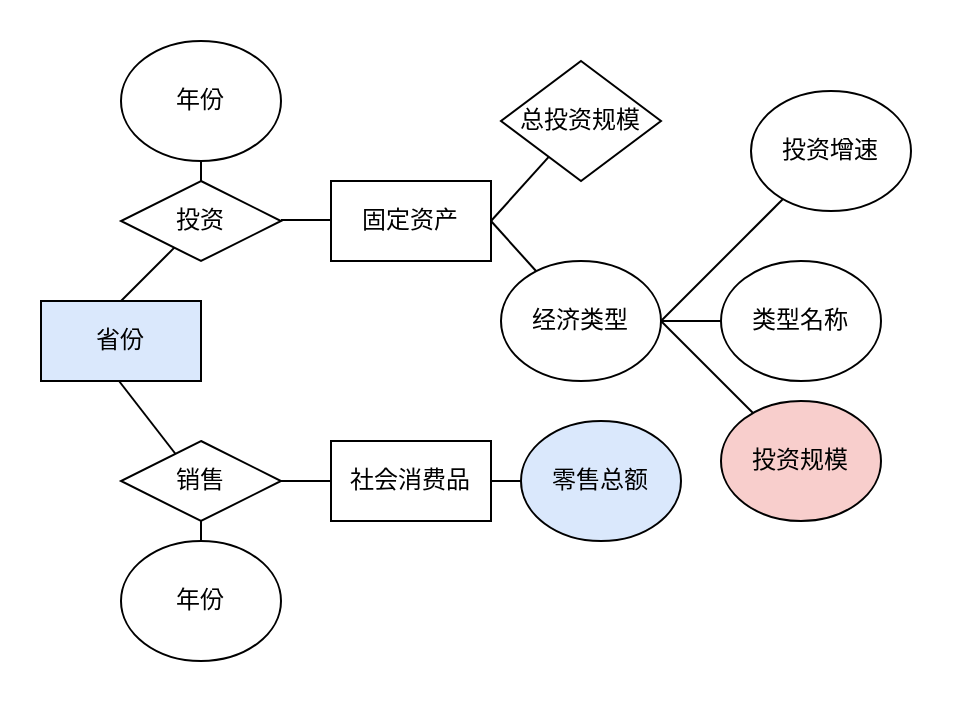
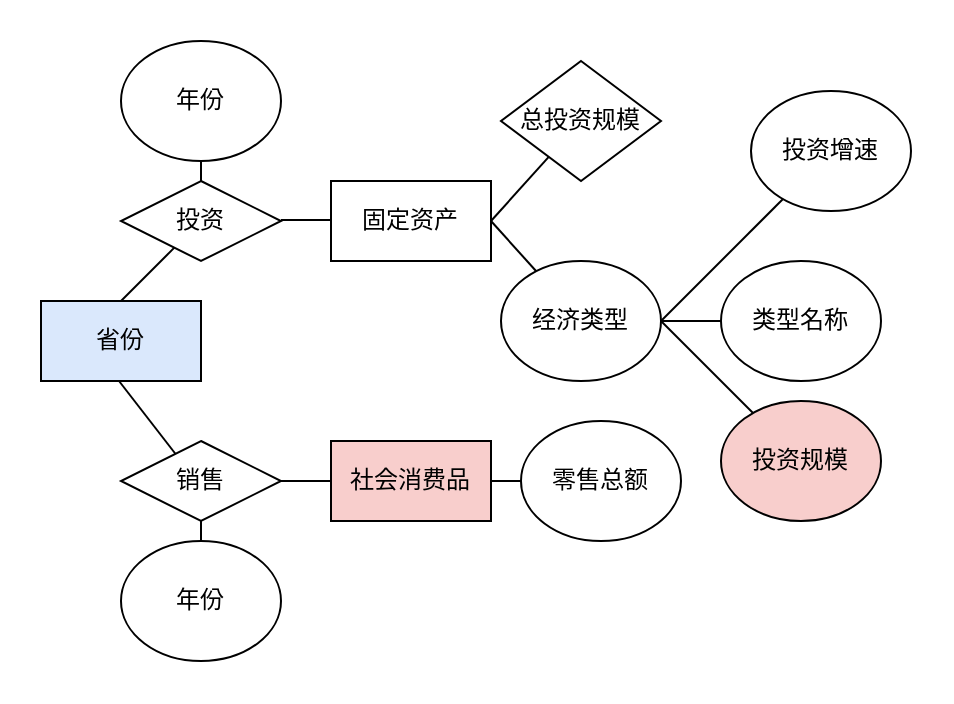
(411, 481) -> (411, 481)
(601, 481) -> (601, 481)
